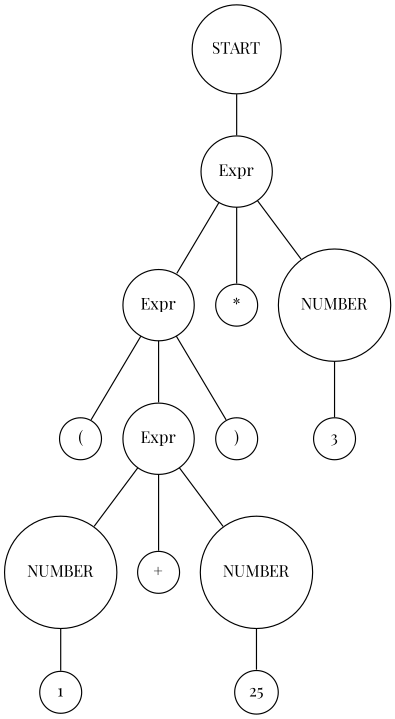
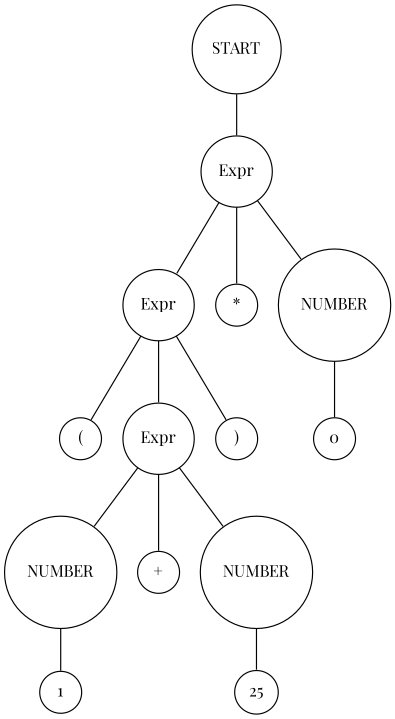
(335, 439) -> (335, 439)
